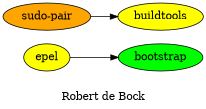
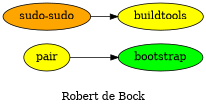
(47, 17) -> (47, 17)
(47, 57) -> (47, 57)
